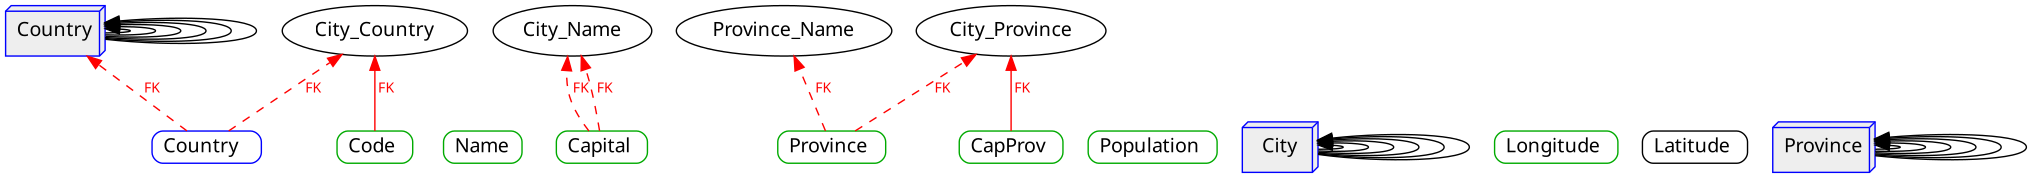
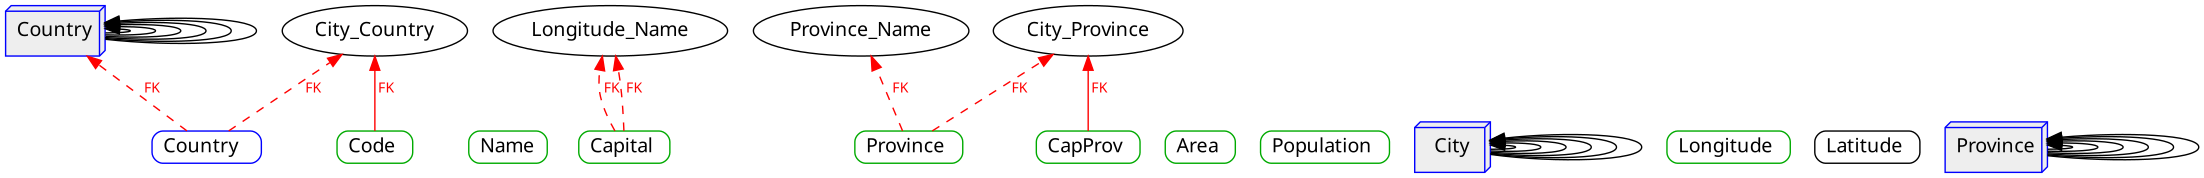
(572, 31) -> (610, 31)
none -> (1200, 147)
